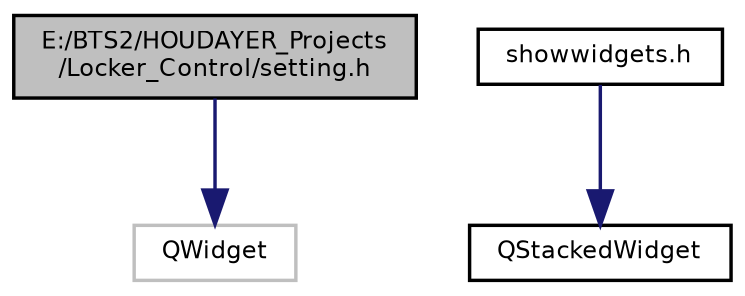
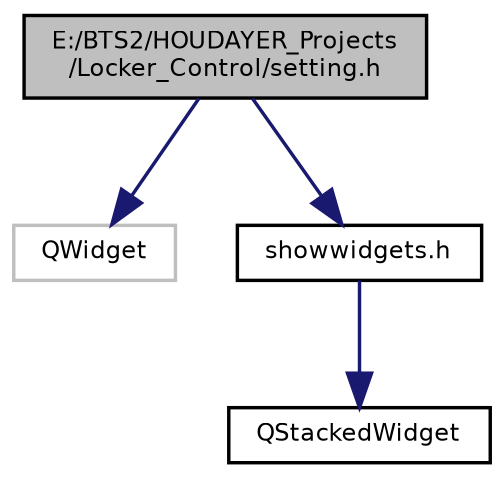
none -> (287, 147)
